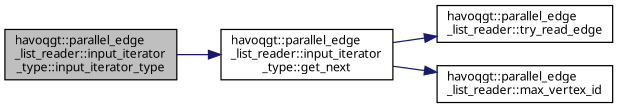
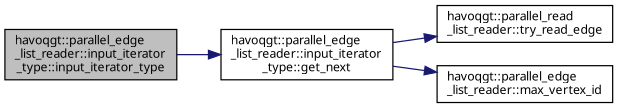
(525, 24) -> (525, 24)
